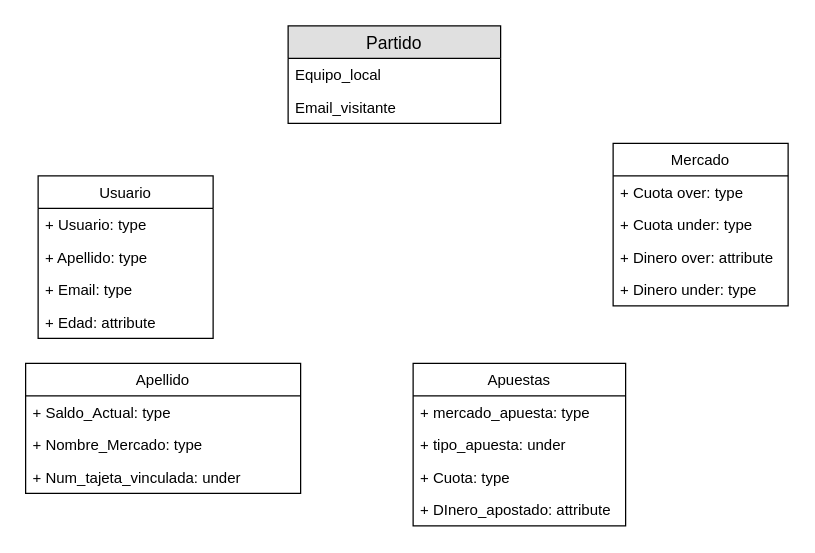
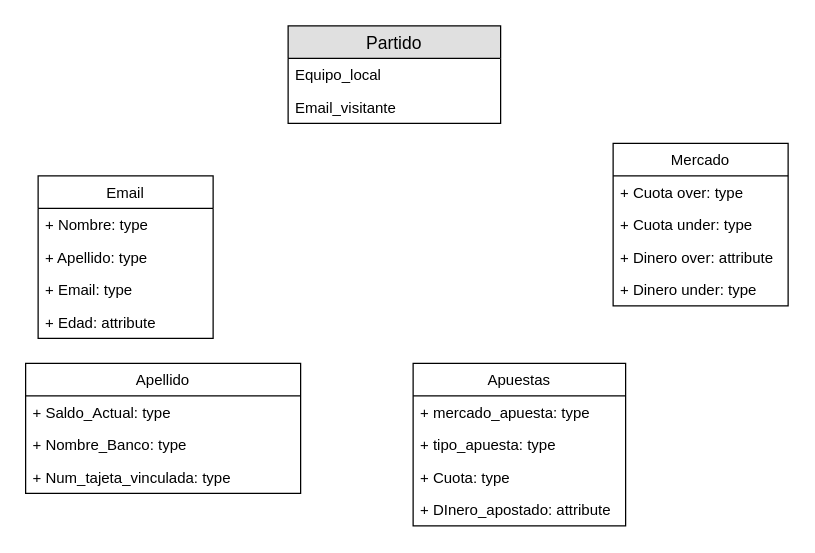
(125, 193) -> (125, 193)
(100, 225) -> (98, 225)
(119, 445) -> (111, 445)
(500, 445) -> (496, 445)
(145, 478) -> (140, 478)
